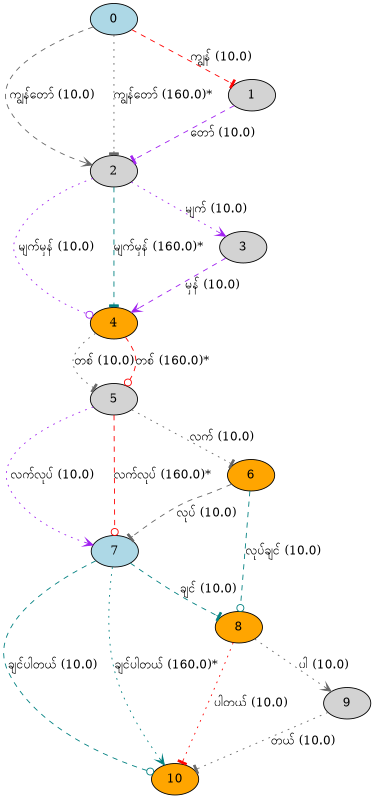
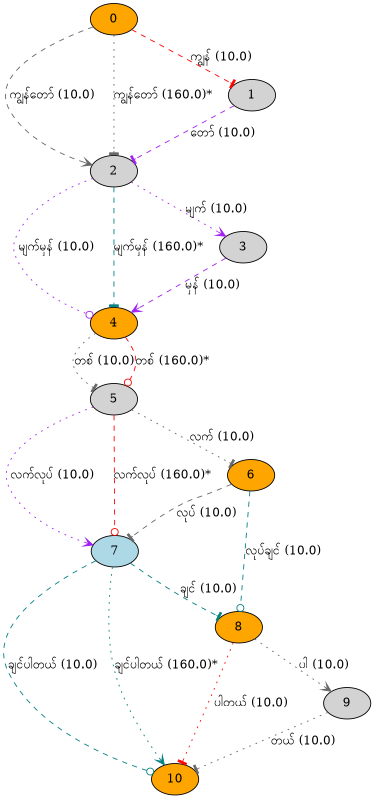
(114, 19) -> (114, 19)
